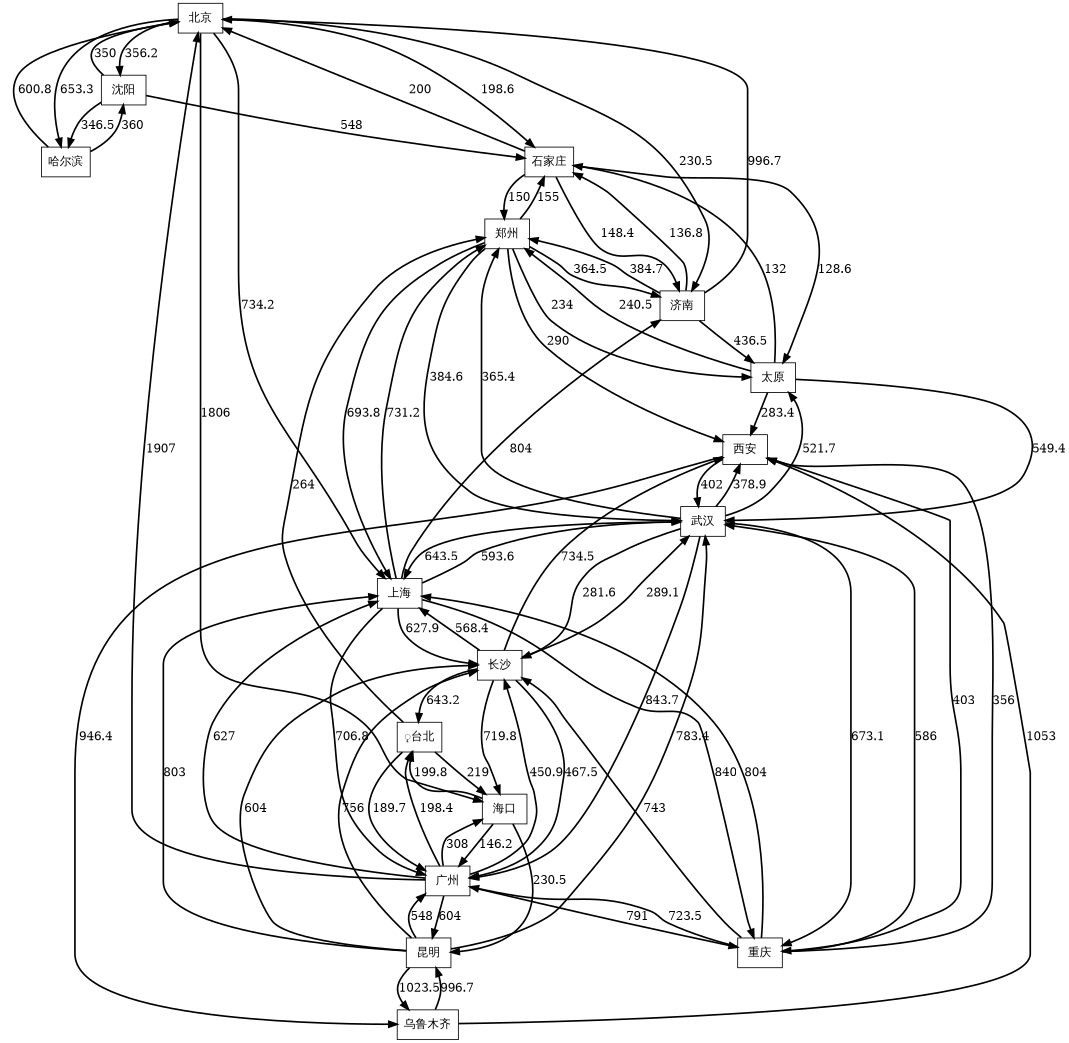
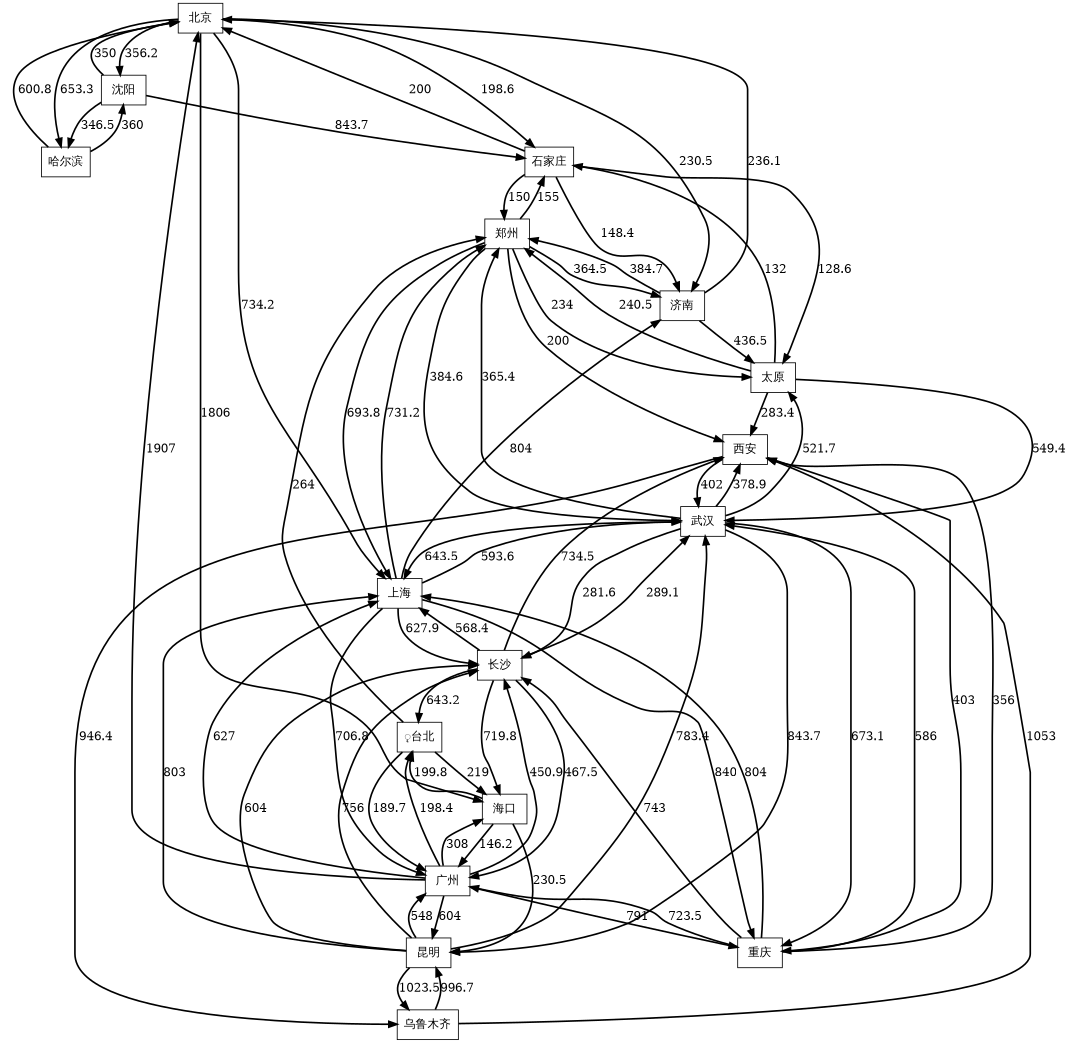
(352, 126) -> (352, 126)
(765, 162) -> (765, 162)
(645, 226) -> none
(558, 342) -> (558, 342)
(626, 738) -> (770, 814)
